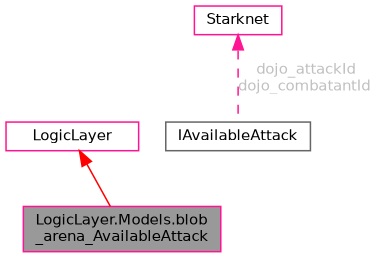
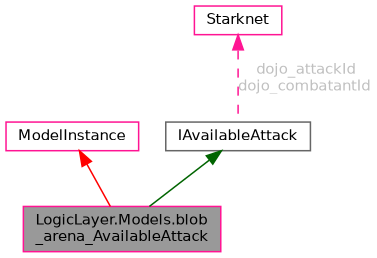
(72, 136) -> (72, 136)
none -> (179, 183)
